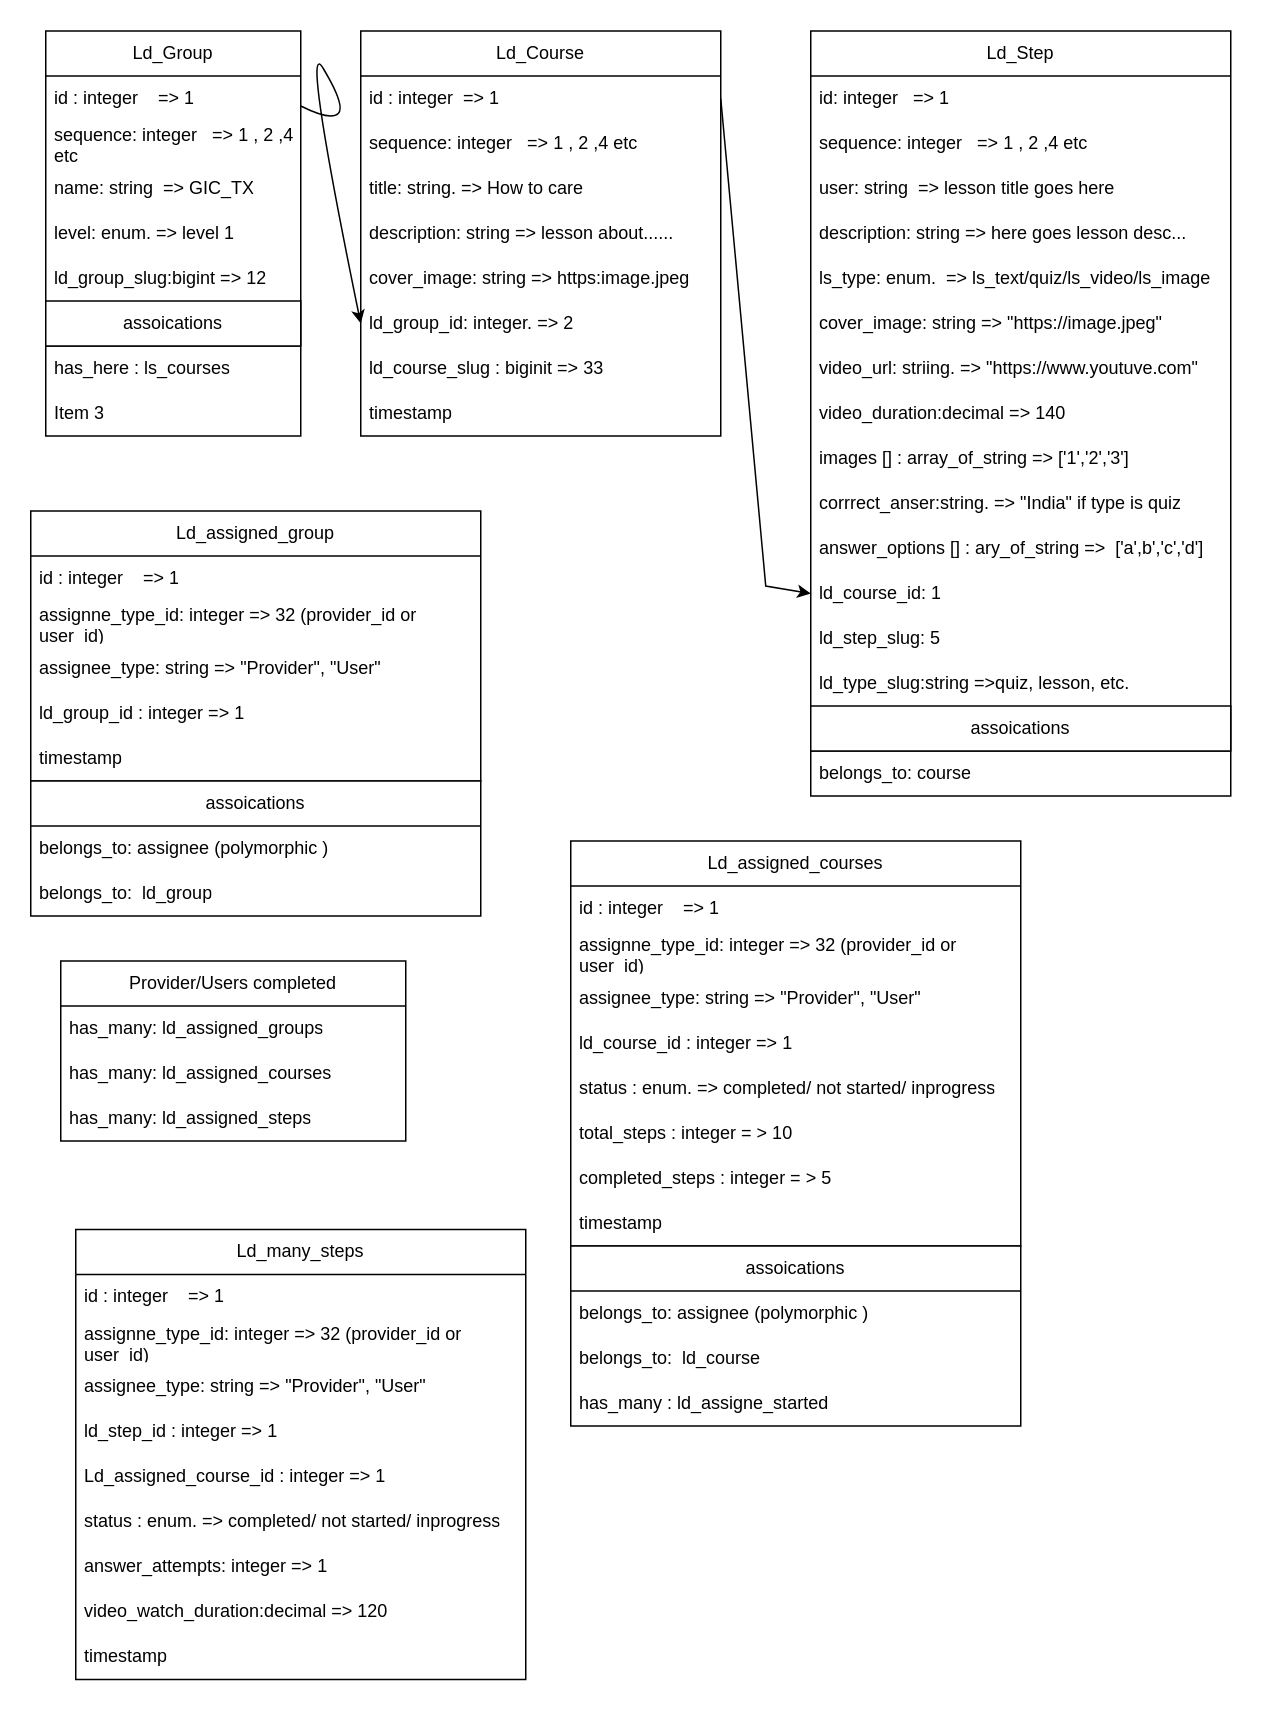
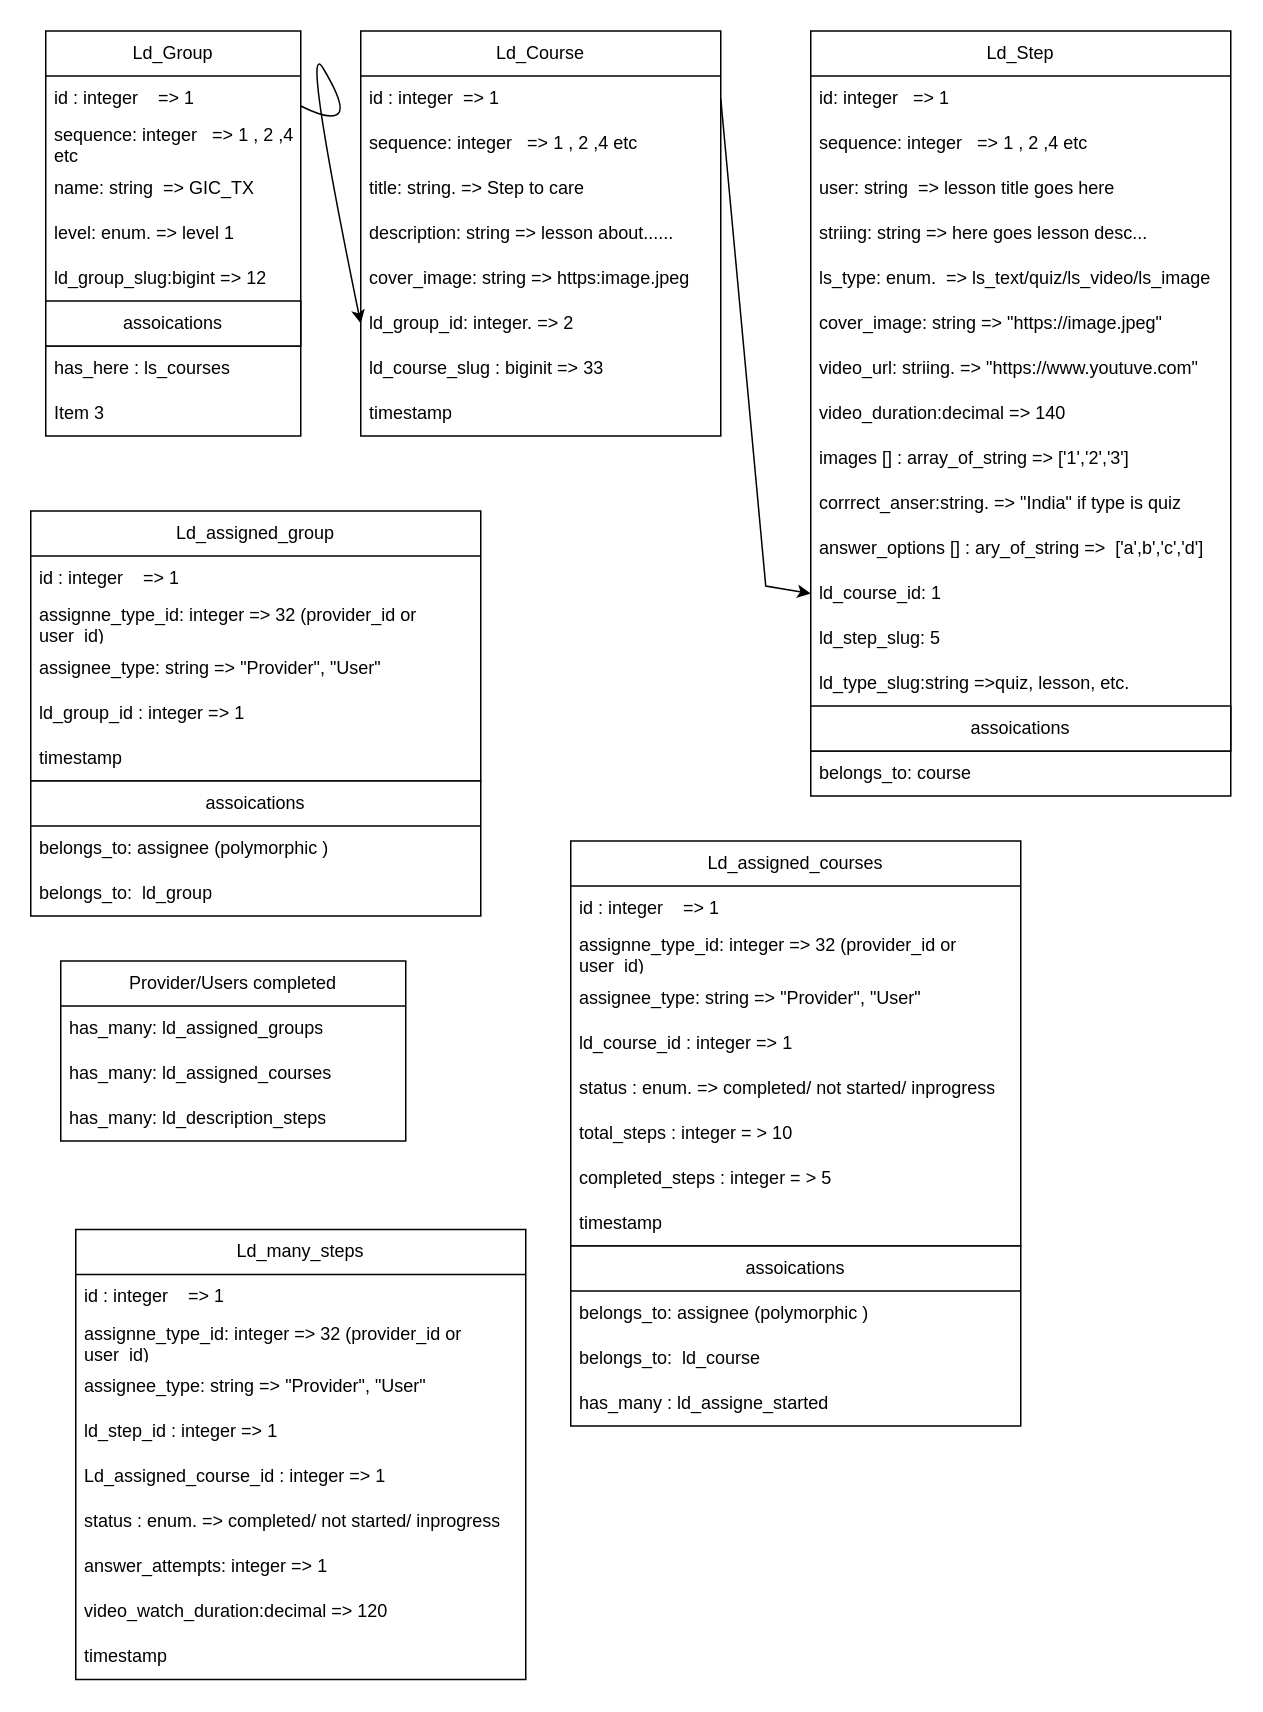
(493, 188) -> (498, 188)
(1022, 233) -> (1004, 233)
(196, 1118) -> (209, 1118)
